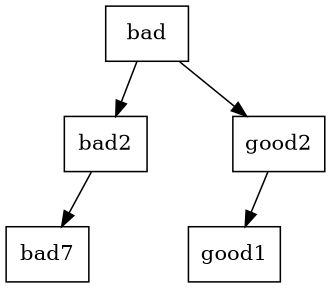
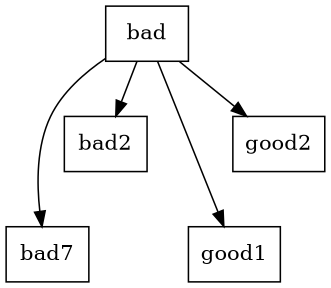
(260, 192) -> (188, 137)
(80, 193) -> (48, 124)
